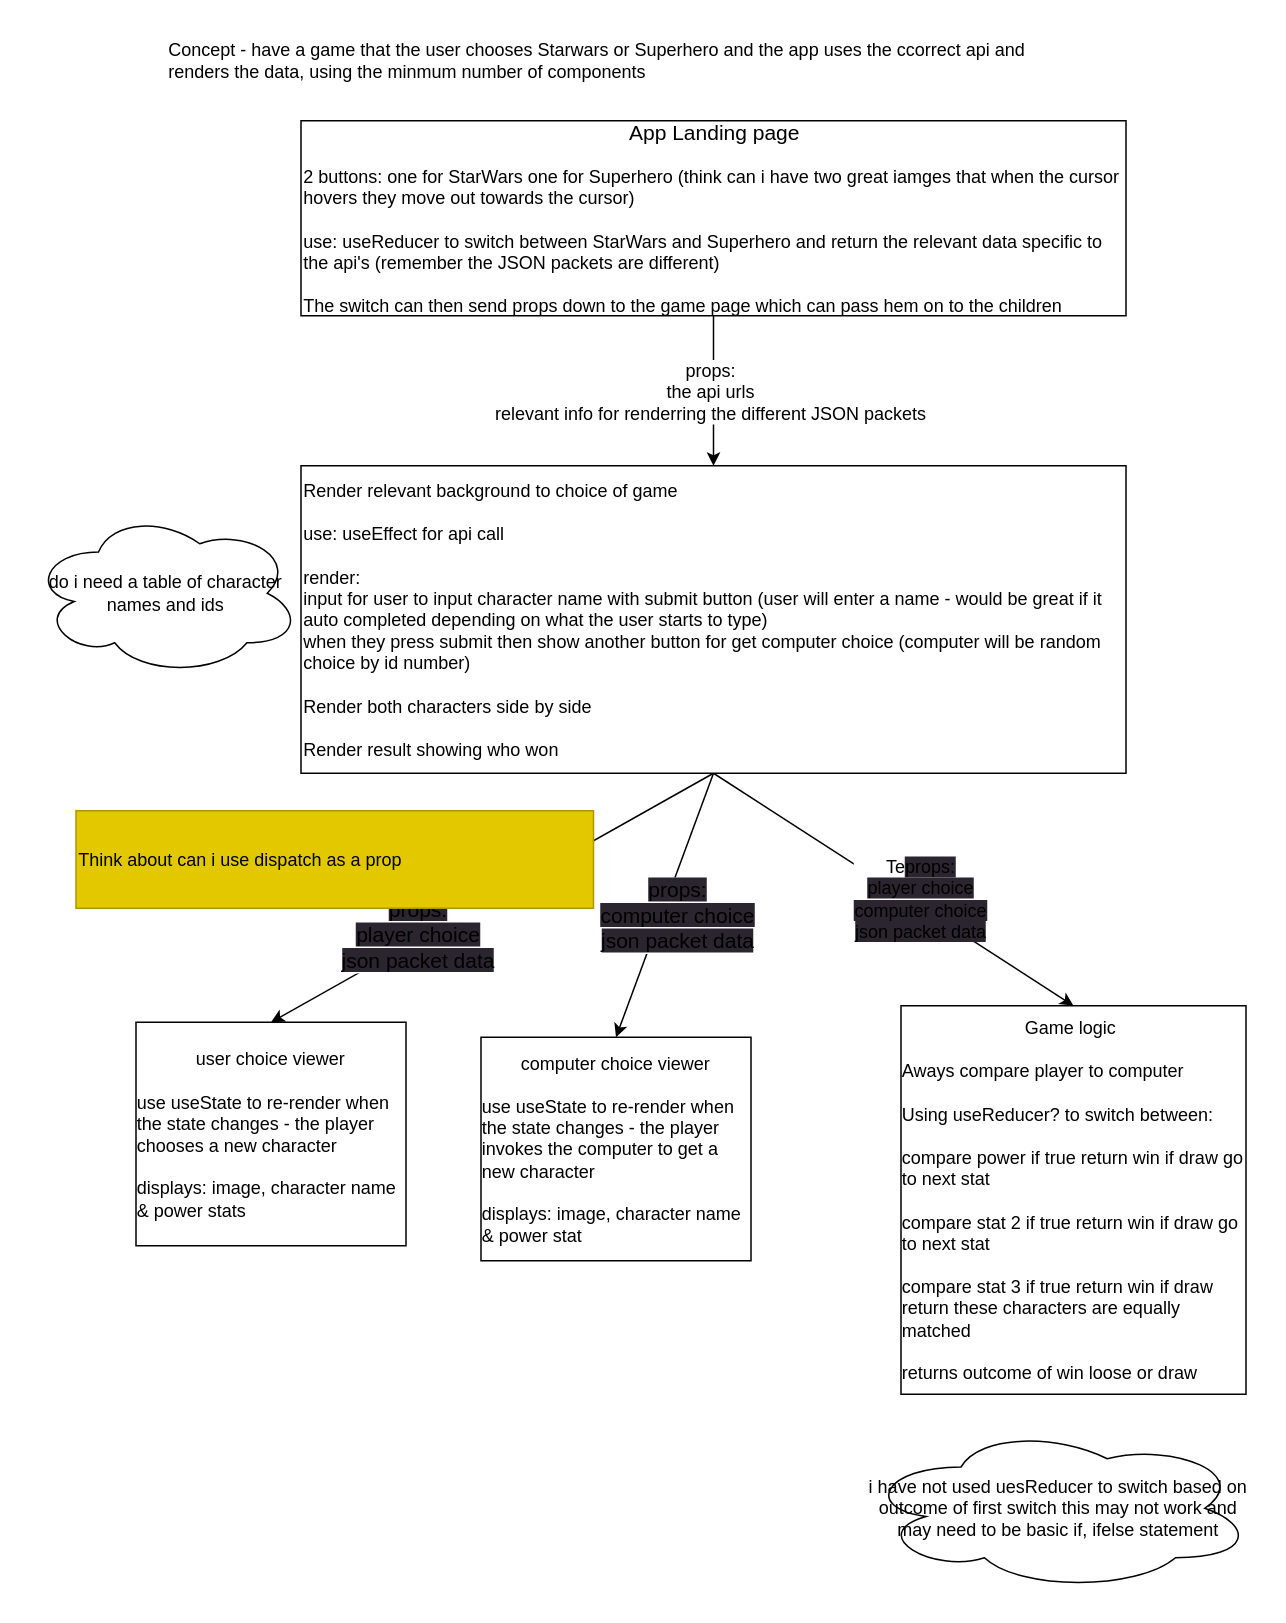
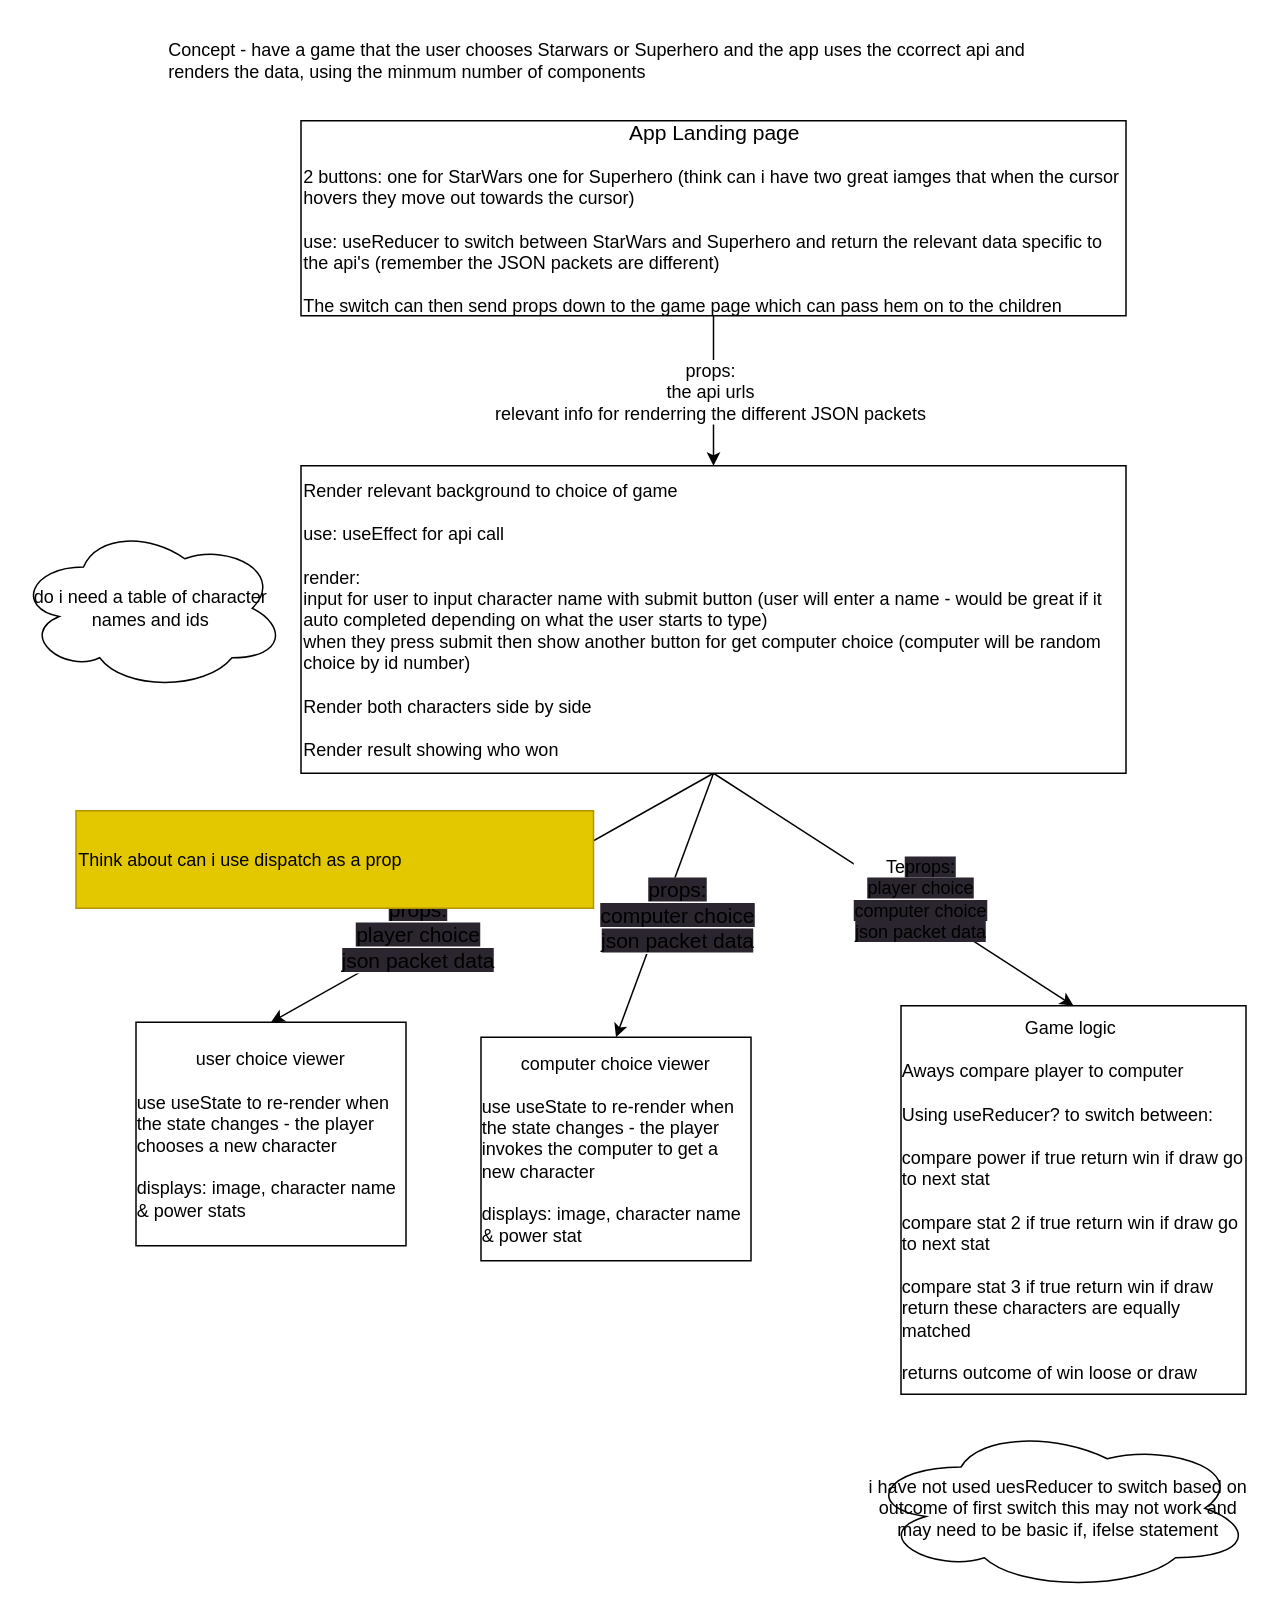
(166, 593) -> (151, 608)
